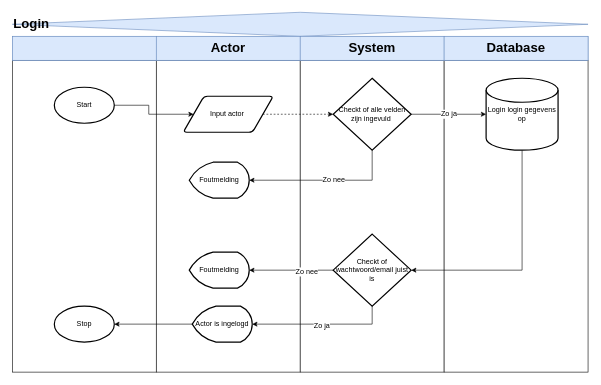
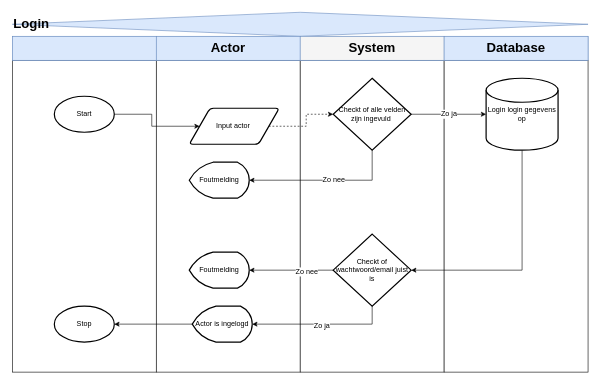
(372, 48) -> (372, 48)
(84, 105) -> (84, 114)
(228, 114) -> (234, 126)
